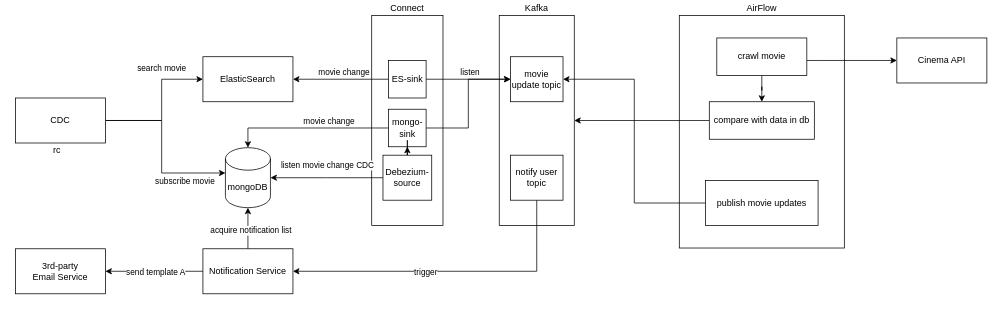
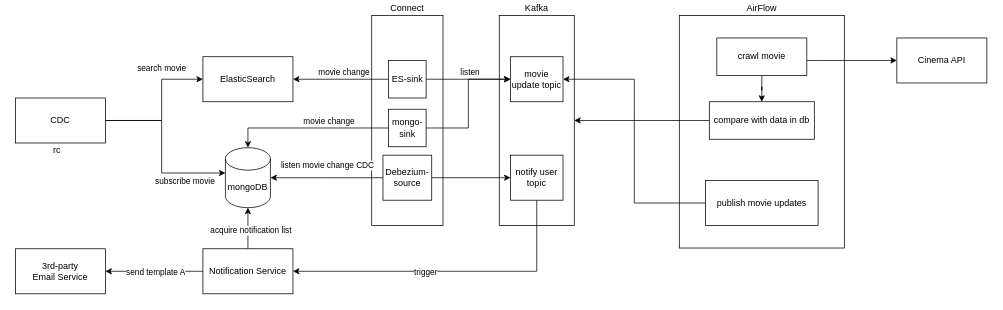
(407, 141) -> (468, 178)
